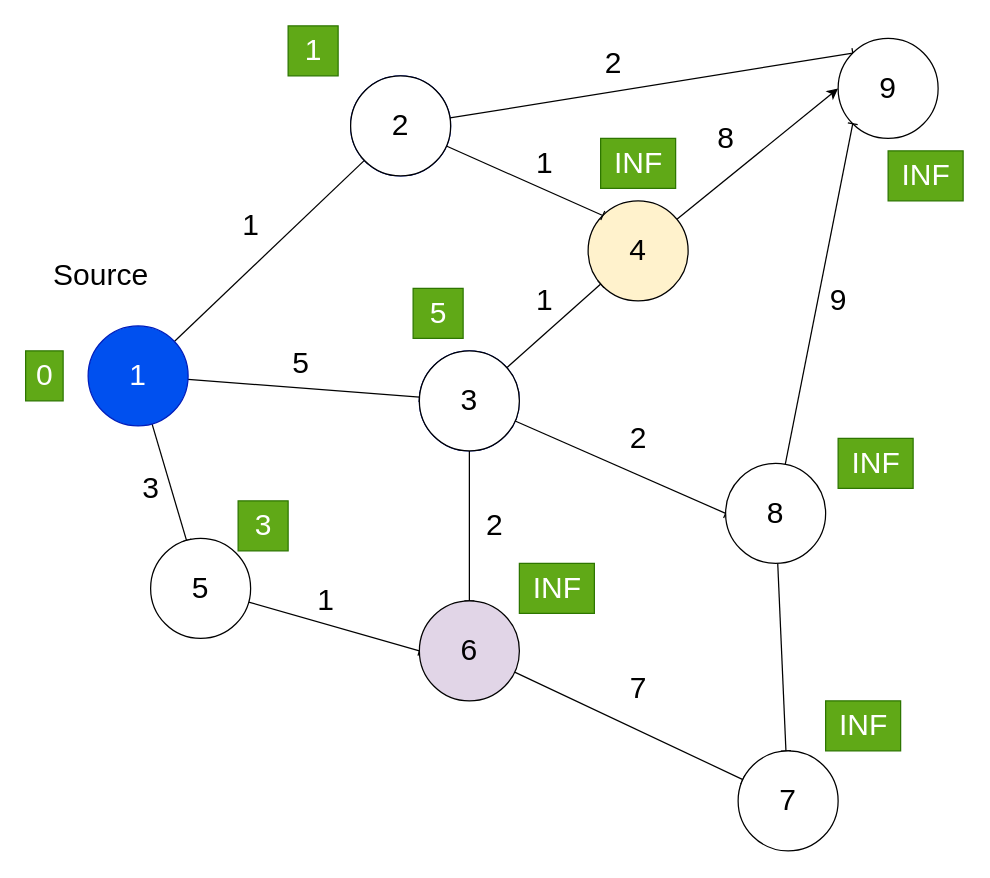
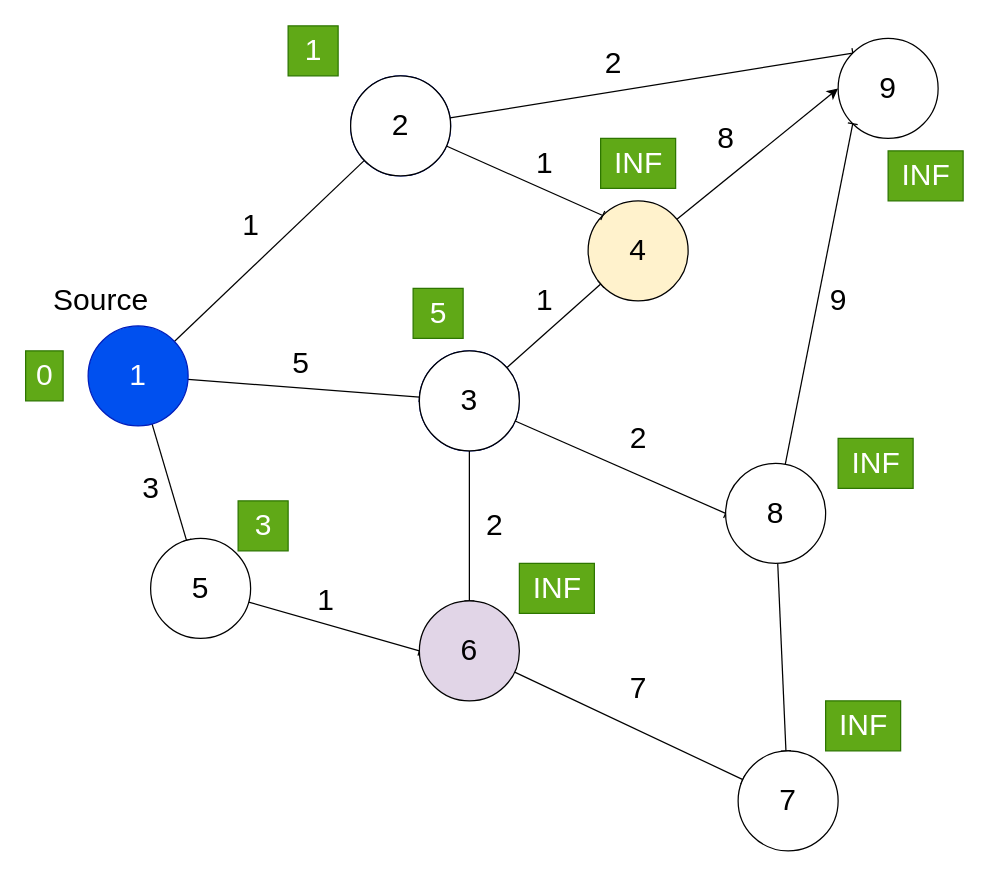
(101, 276) -> (101, 301)
